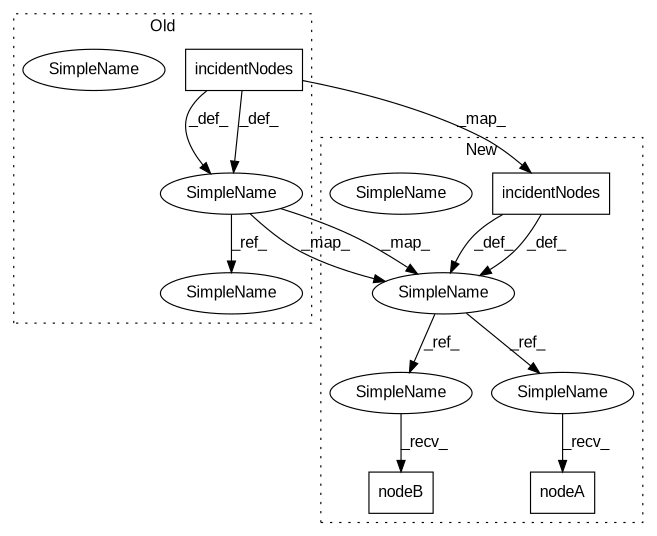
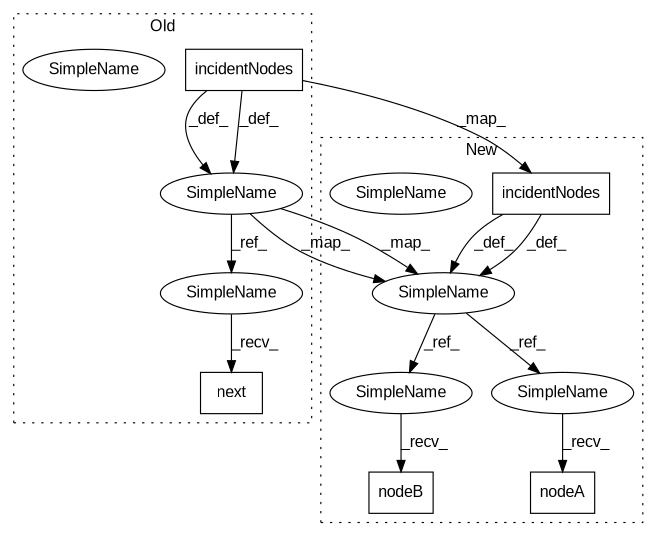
none -> (231, 393)
